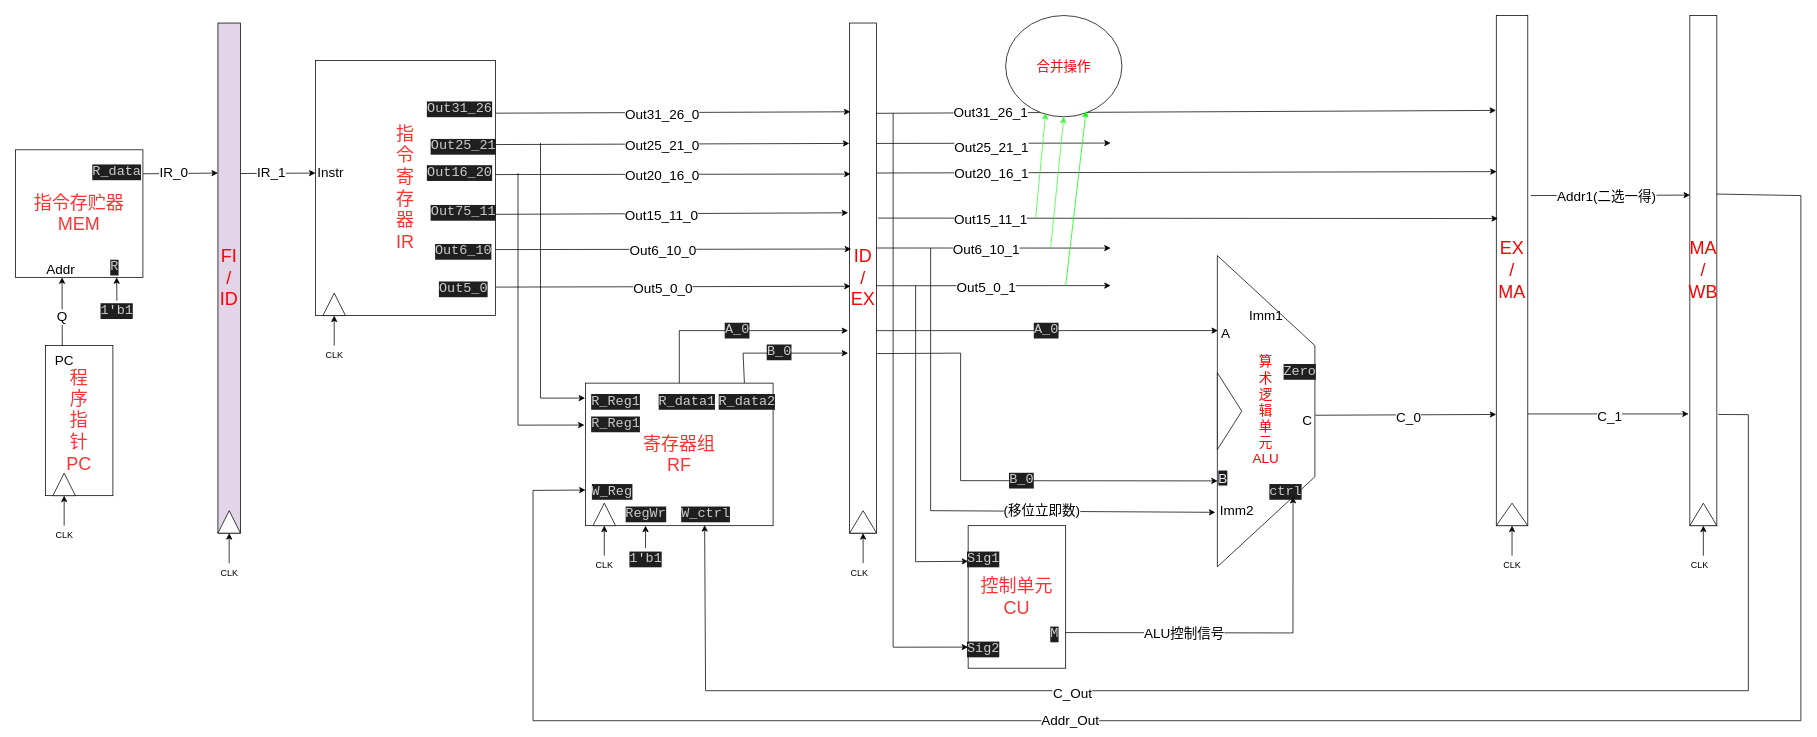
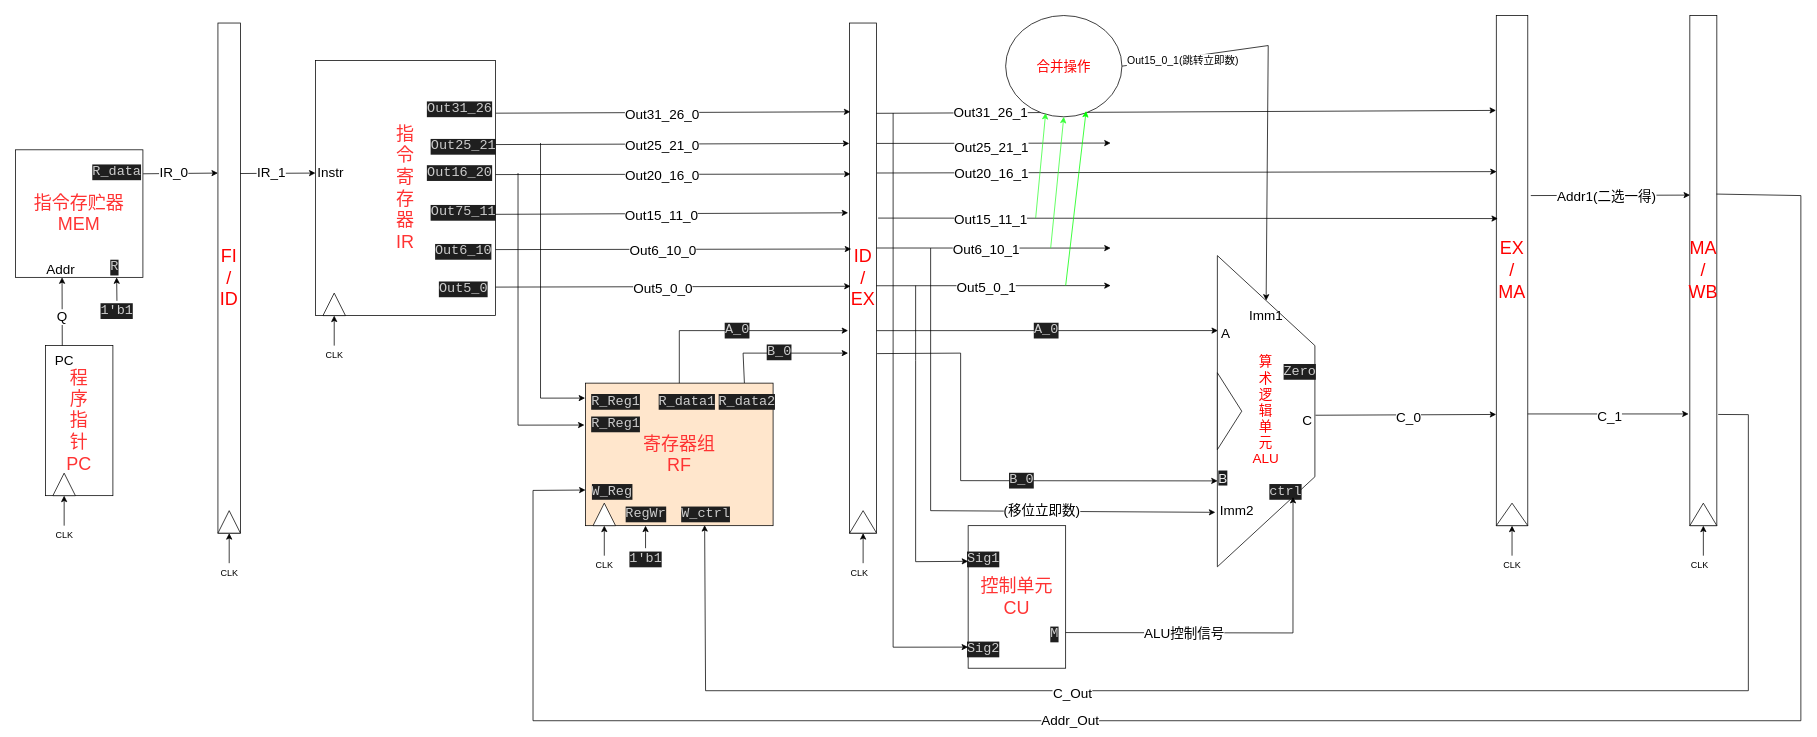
none -> (1198, 55)
(229, 278) -> (229, 278)
(679, 454) -> (679, 454)
